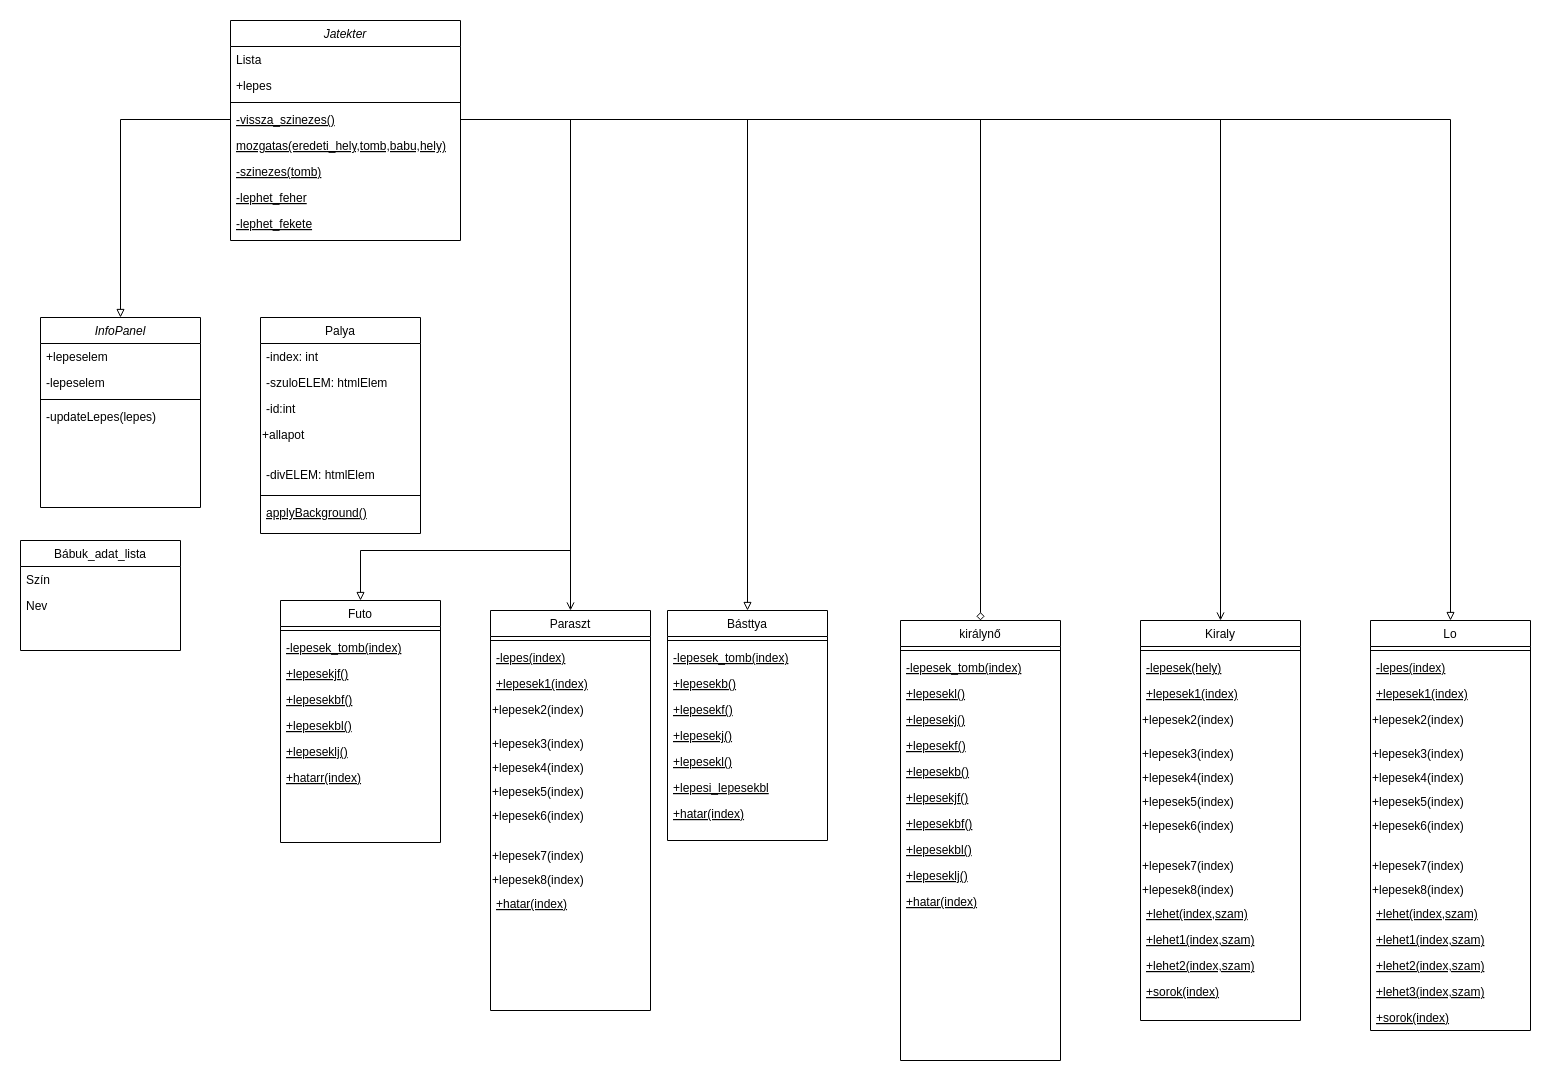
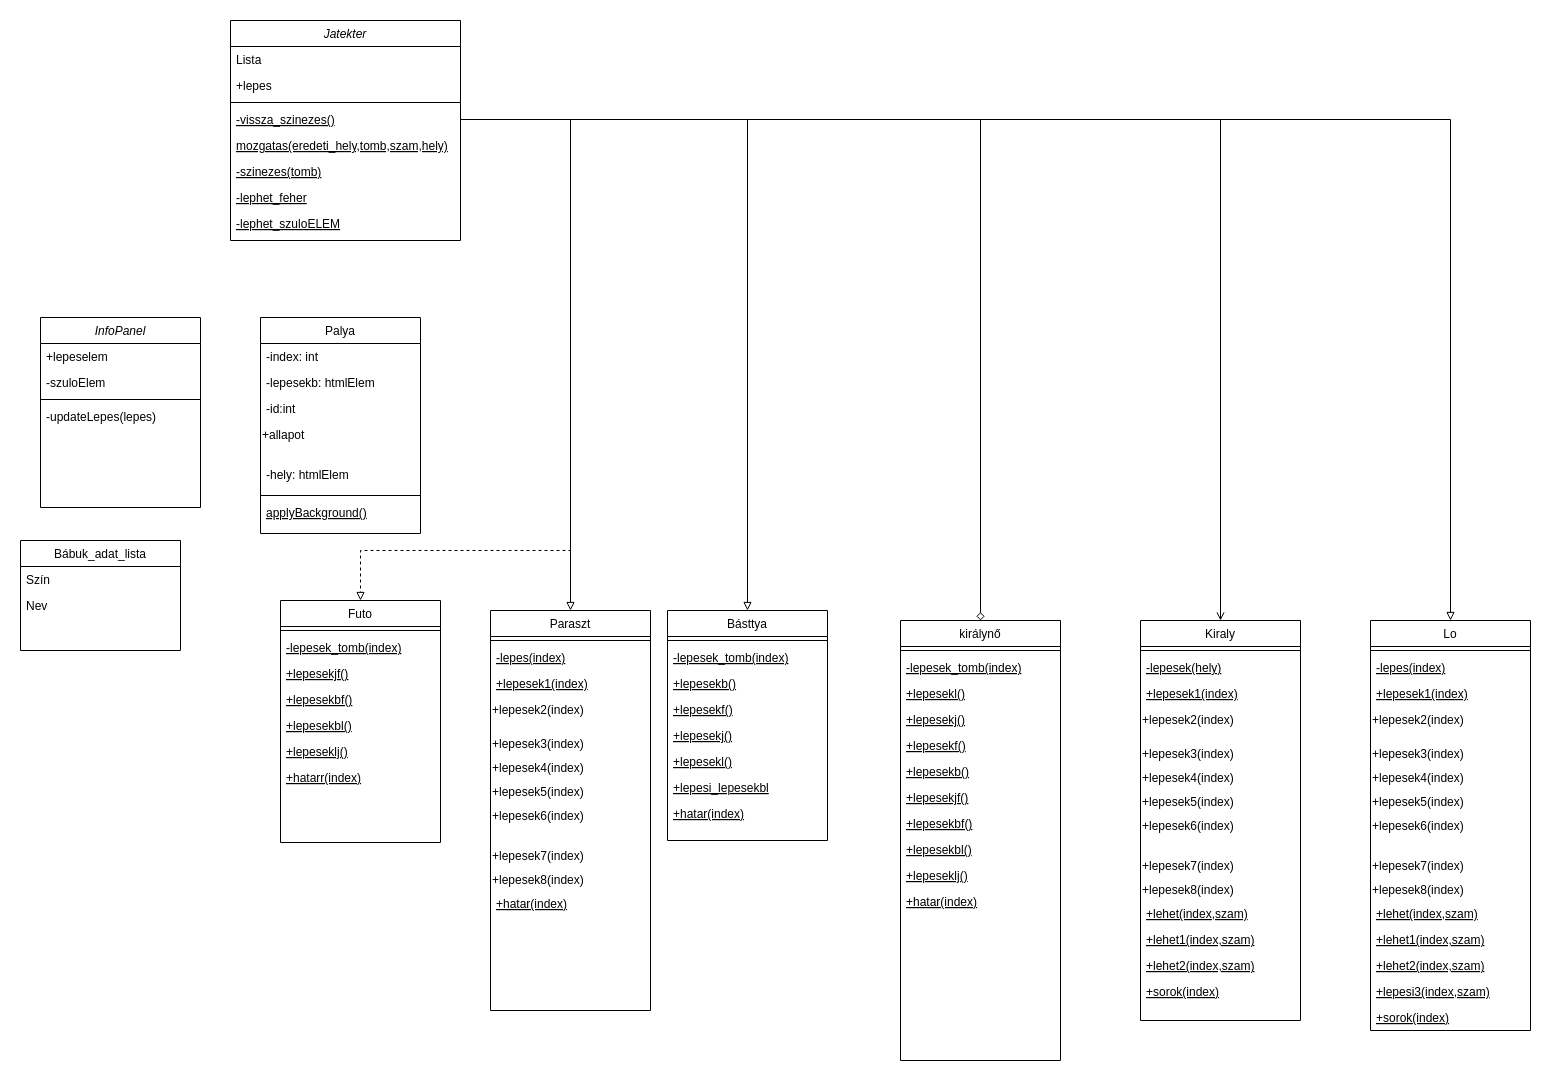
(351, 146) -> (351, 146)
(121, 160) -> none
(281, 224) -> (290, 224)
(76, 383) -> (76, 383)
(325, 383) -> (322, 383)
(319, 475) -> (309, 475)
(445, 551) -> (445, 551)
(571, 604) -> (571, 601)
(1435, 992) -> (1437, 992)
